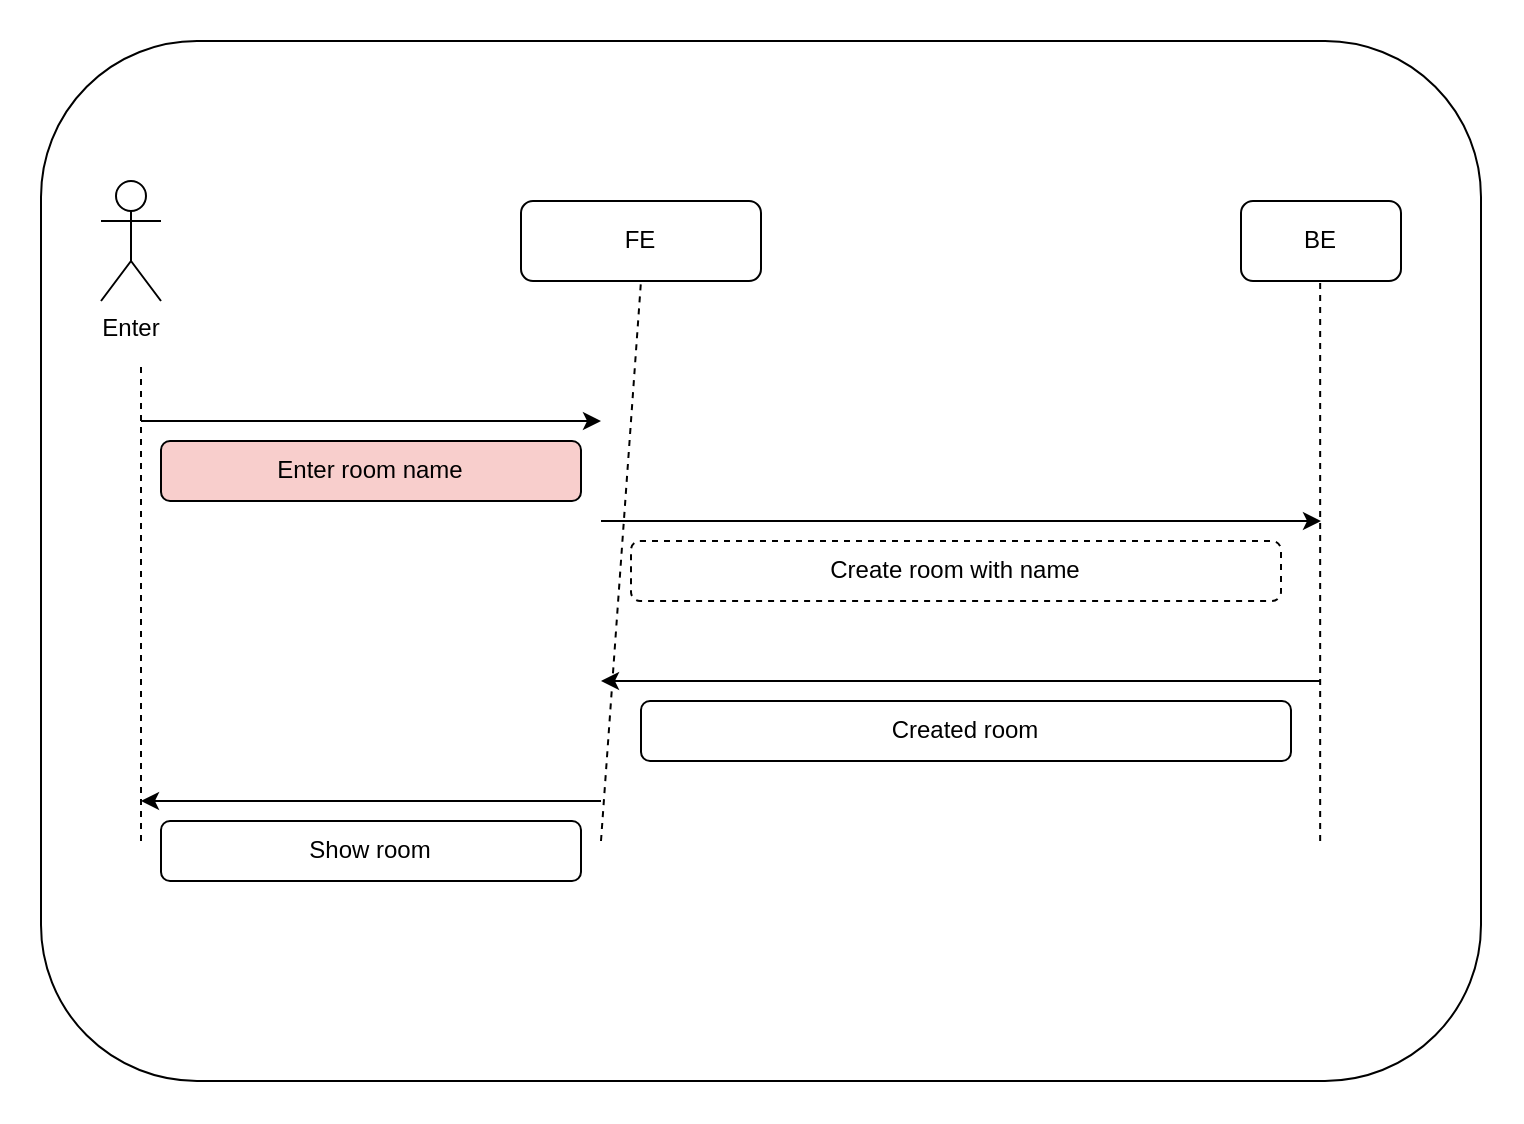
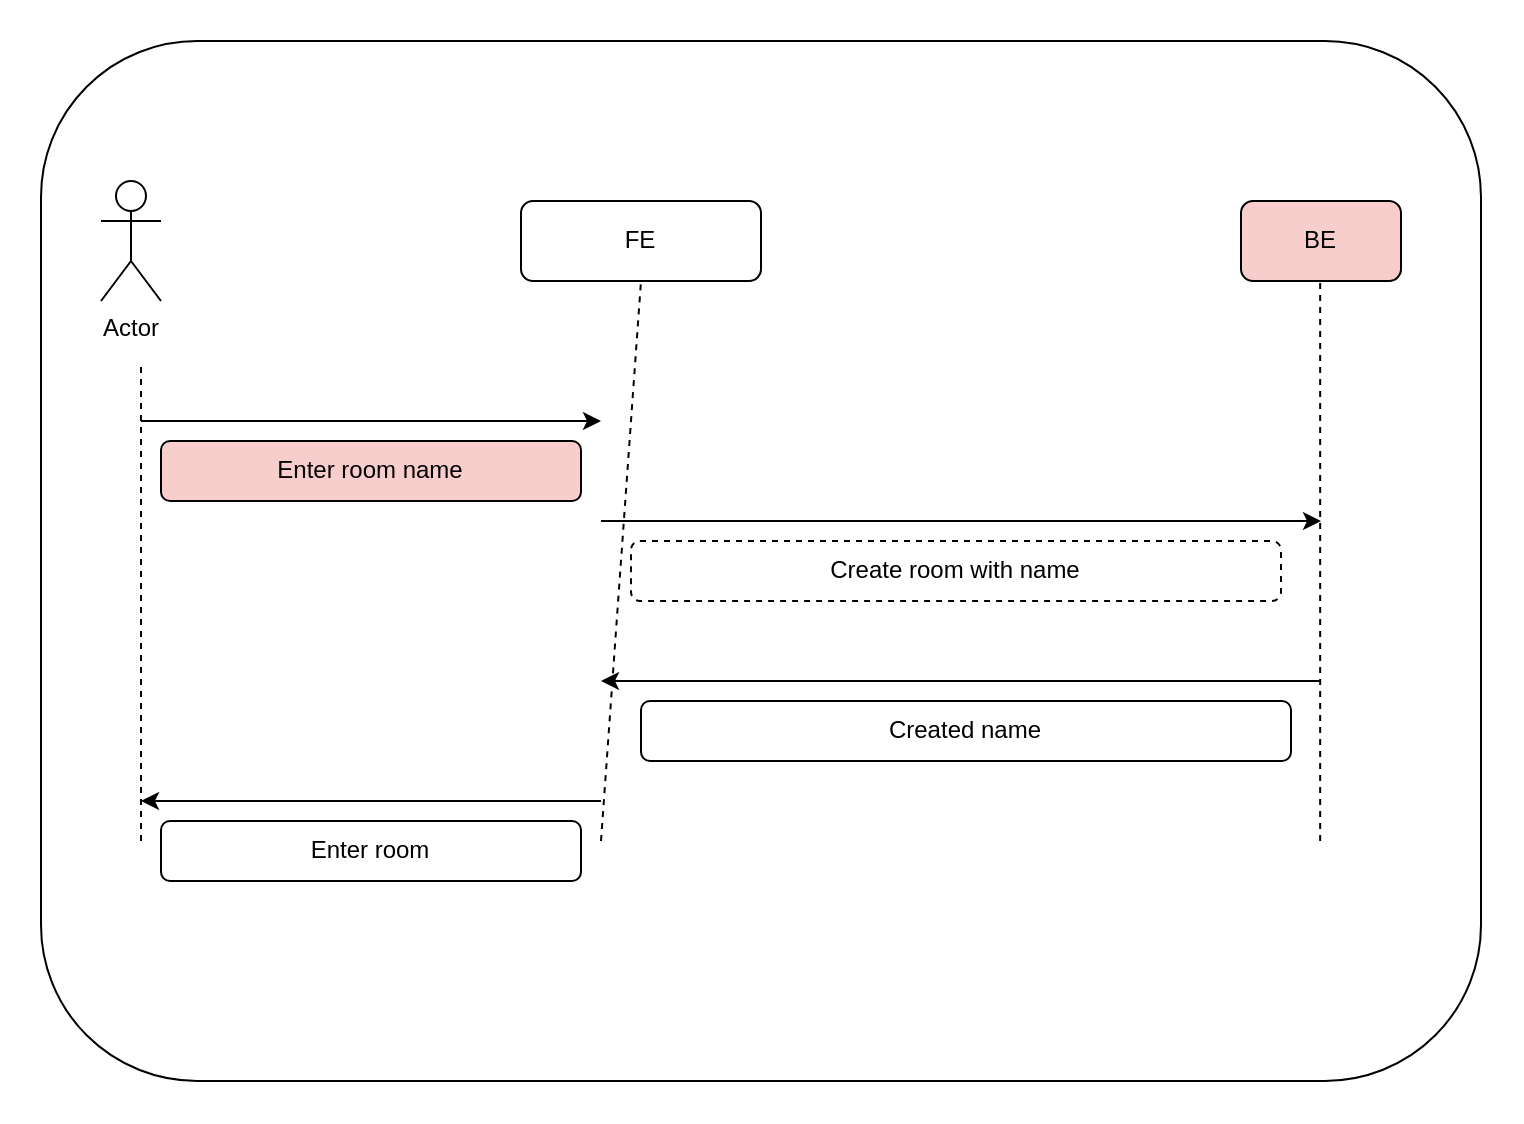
(1321, 241) -> (1321, 241)
(132, 329) -> (132, 329)
(966, 731) -> (966, 731)
(371, 851) -> (371, 851)
